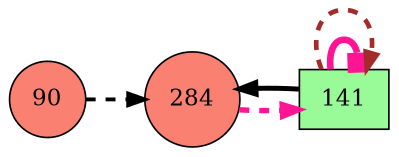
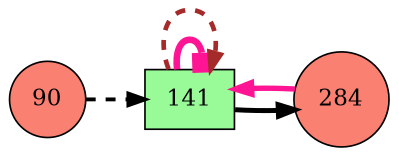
(107, 99) -> (107, 99)
(261, 111) -> (273, 88)
